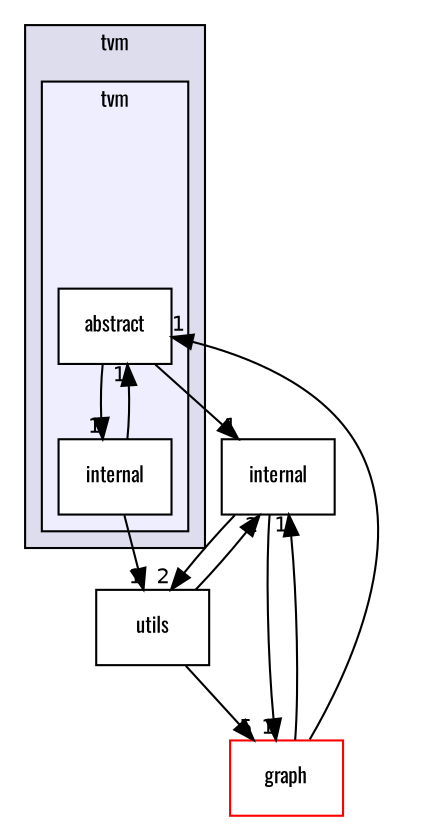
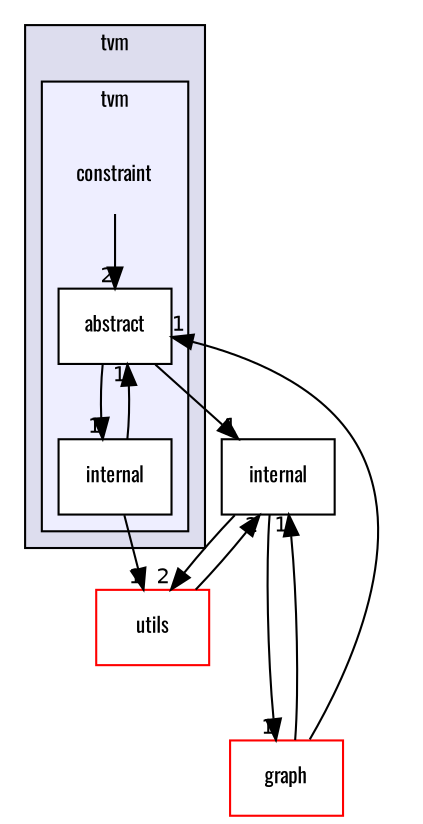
none -> (115, 176)
(153, 628) -> (153, 628)
(213, 695) -> none
